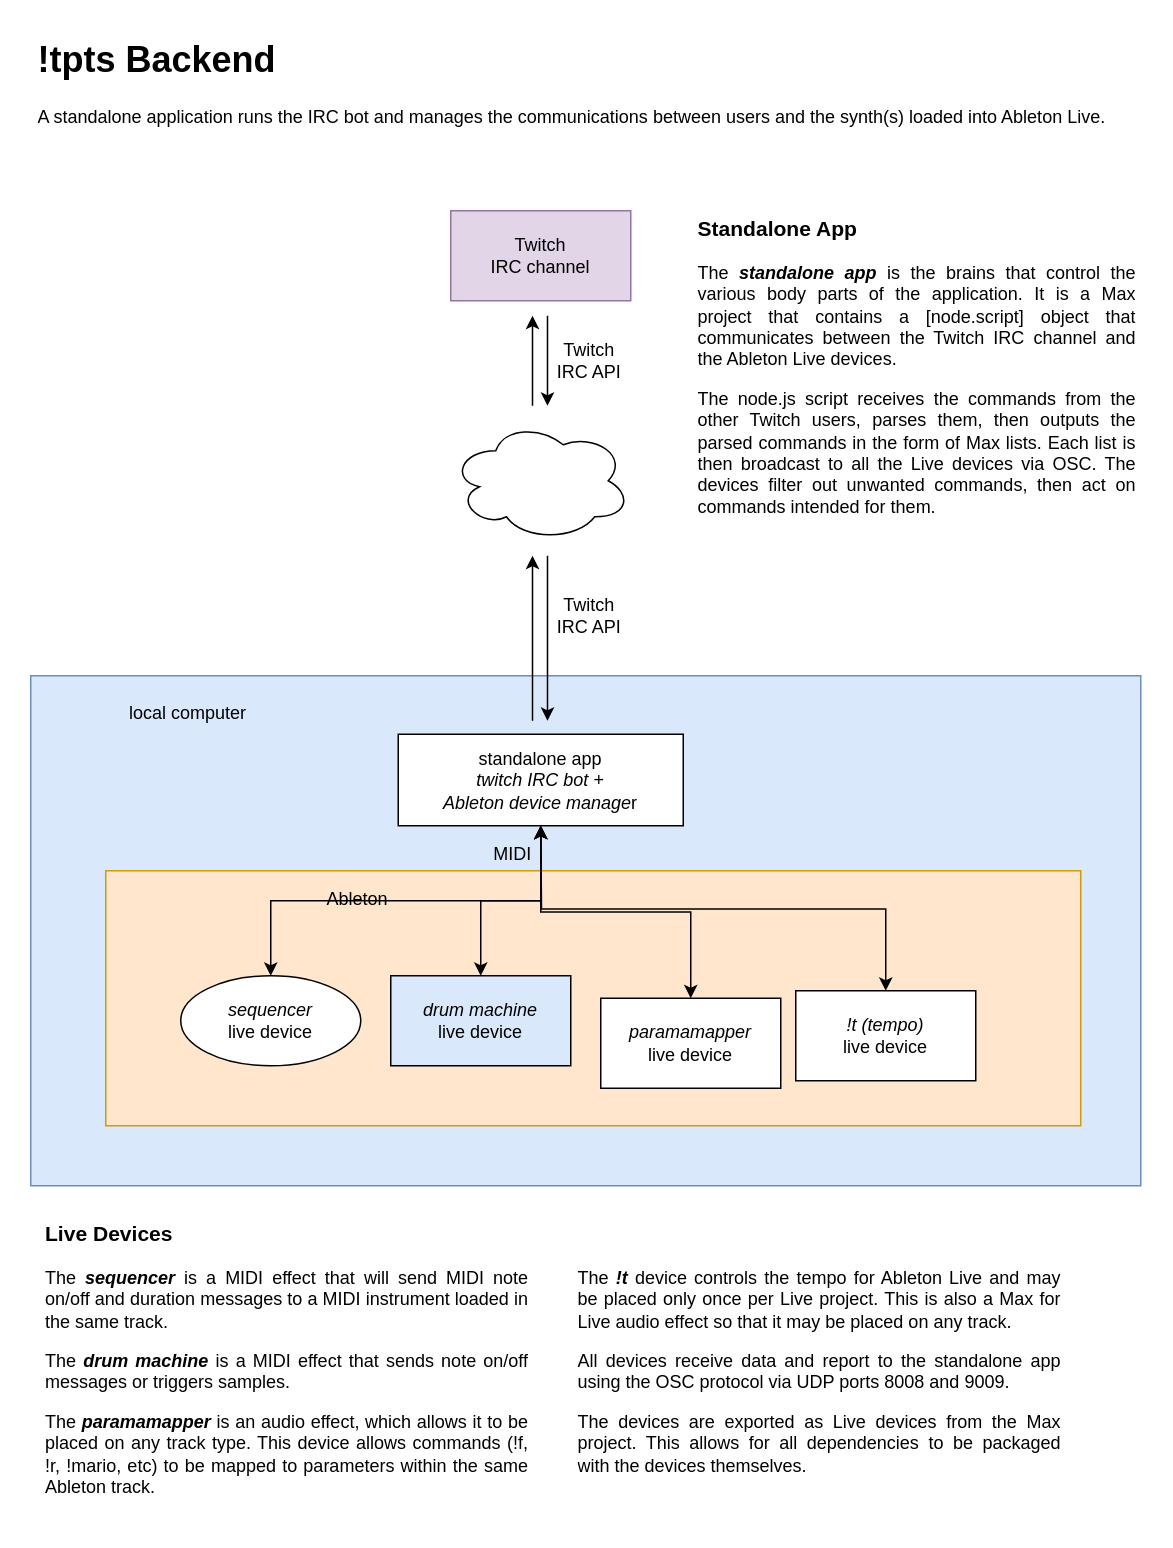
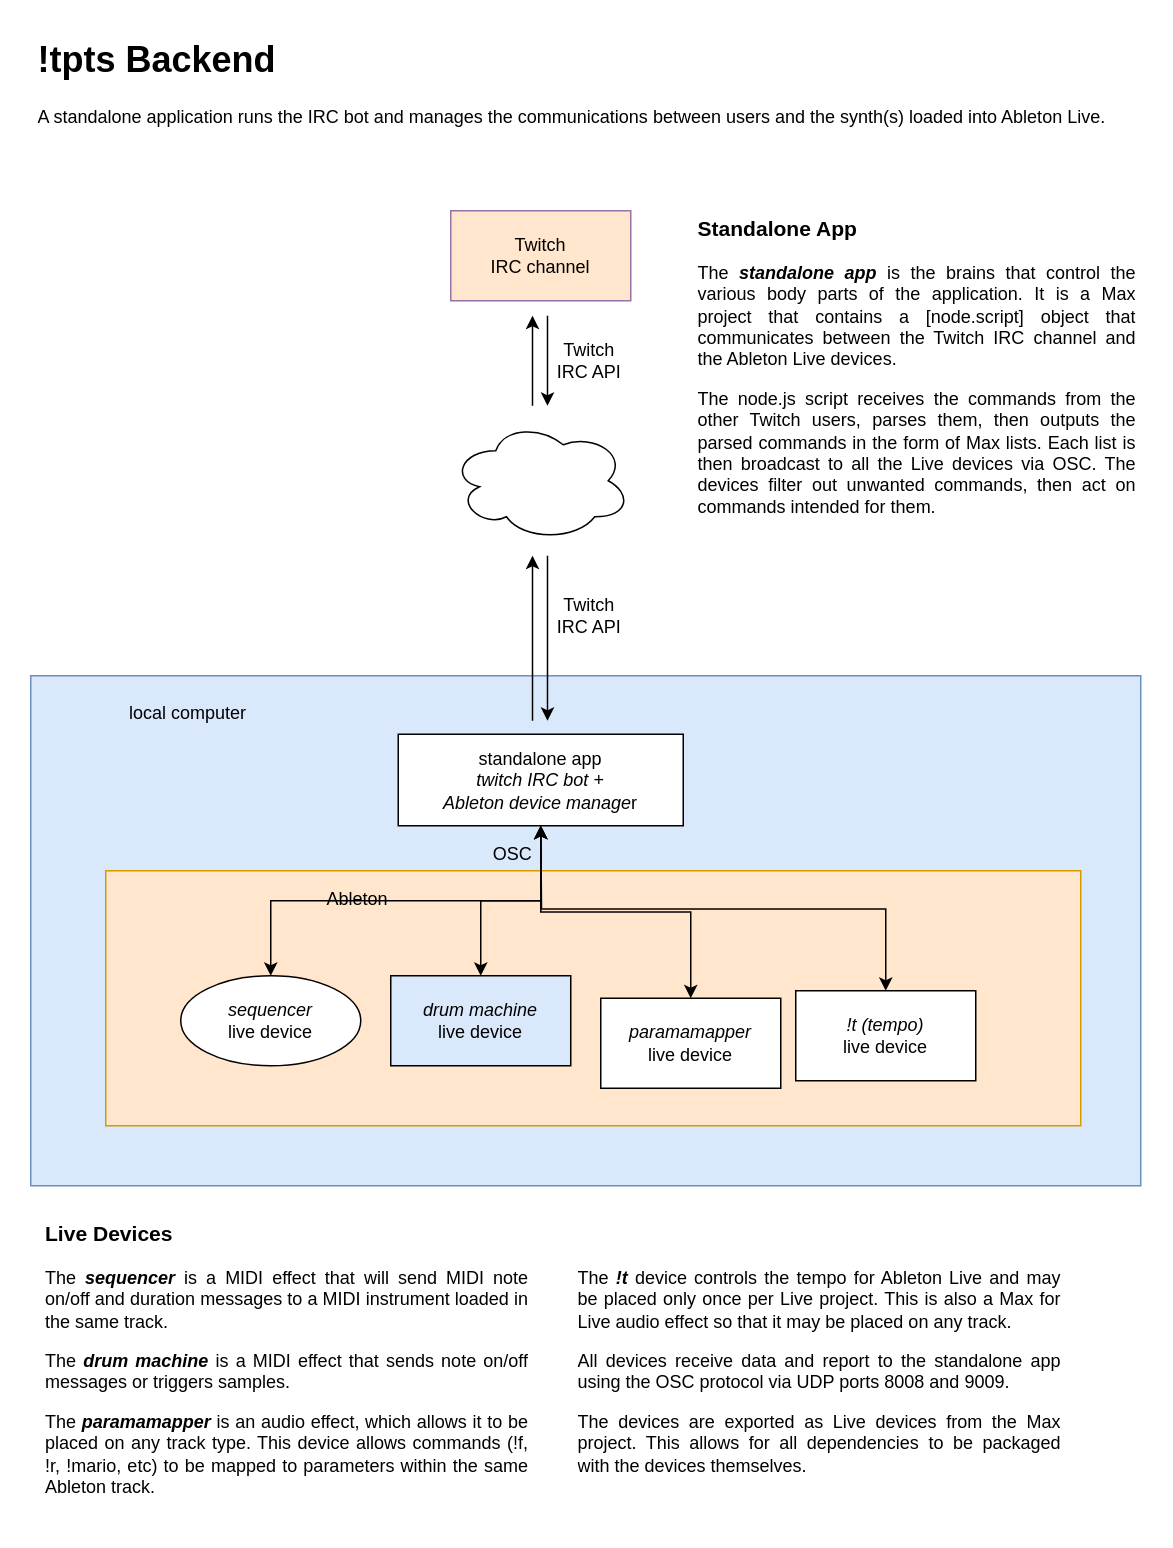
(541, 256) -> (541, 256)
(513, 854) -> (513, 854)
